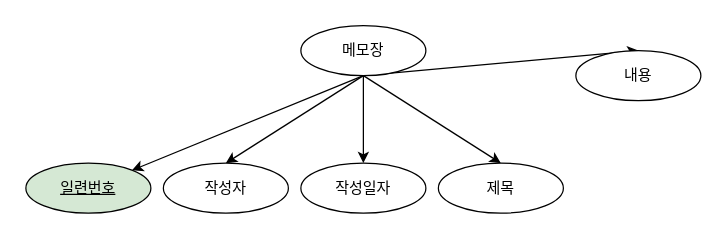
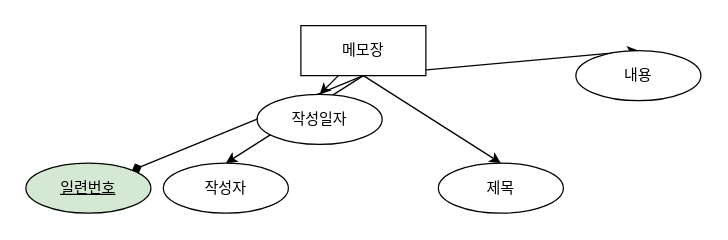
(363, 51) -> (363, 51)
(141, 166) -> (142, 166)
(363, 188) -> (319, 119)
